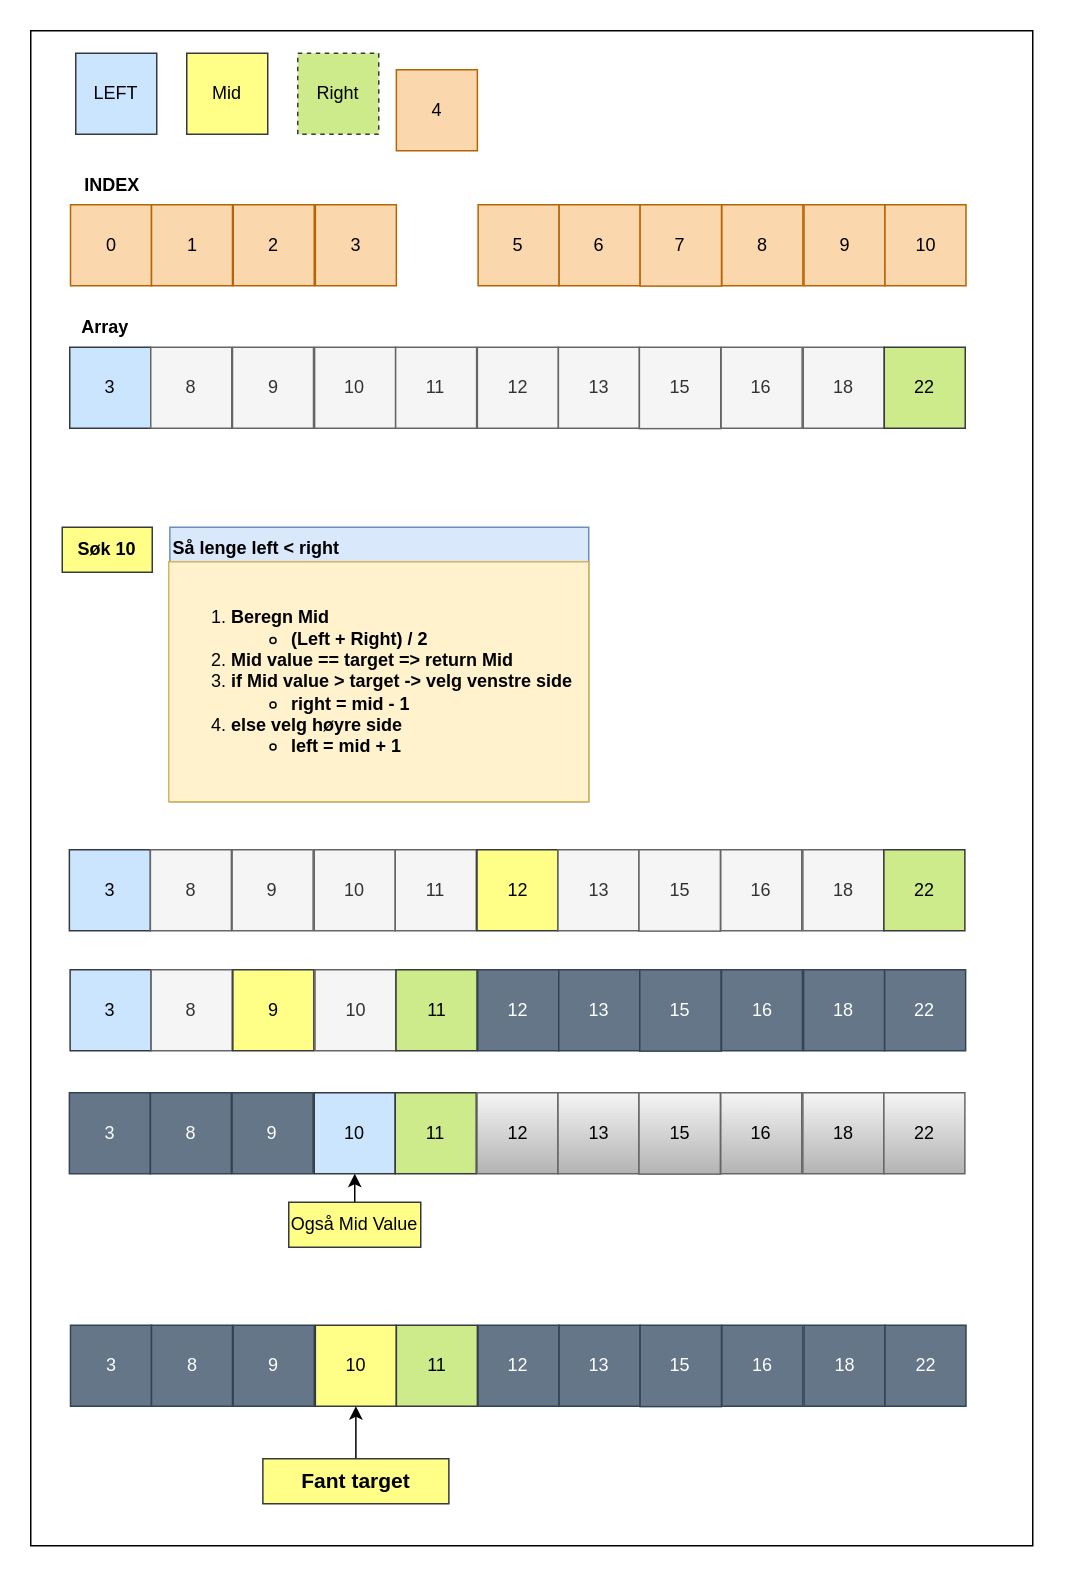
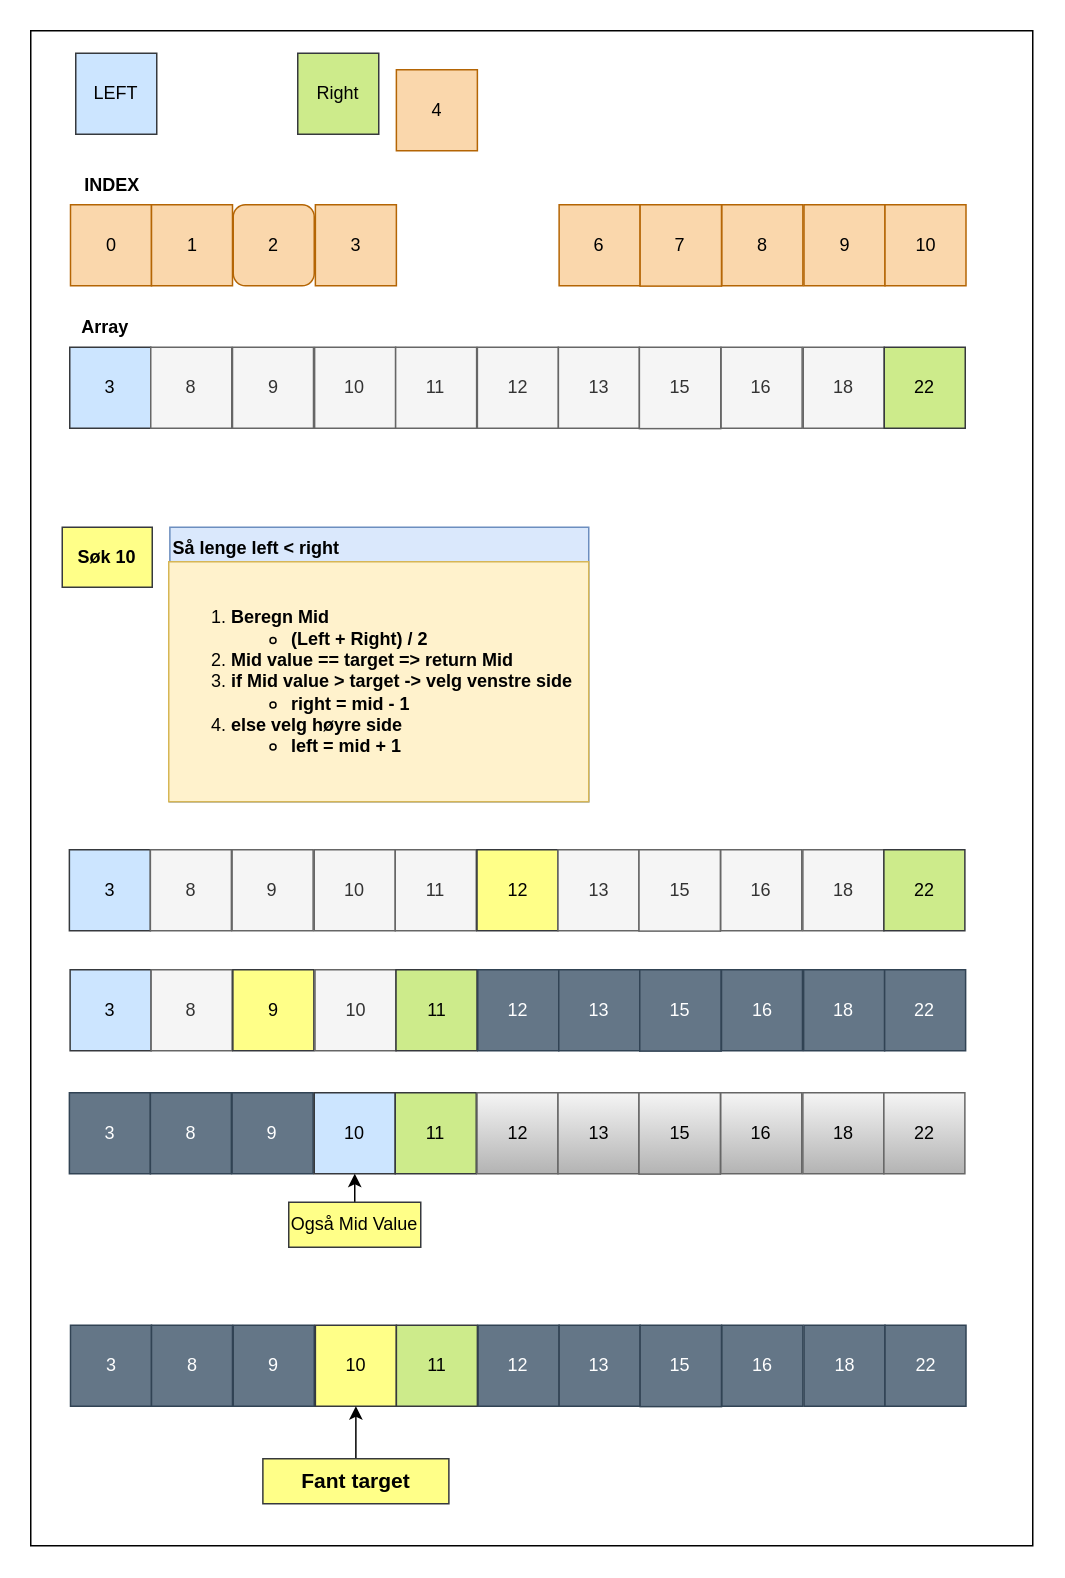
(227, 94) -> none
(338, 94) -> (338, 94)
(274, 245) -> (274, 245)
(519, 245) -> none
(107, 550) -> (107, 557)
